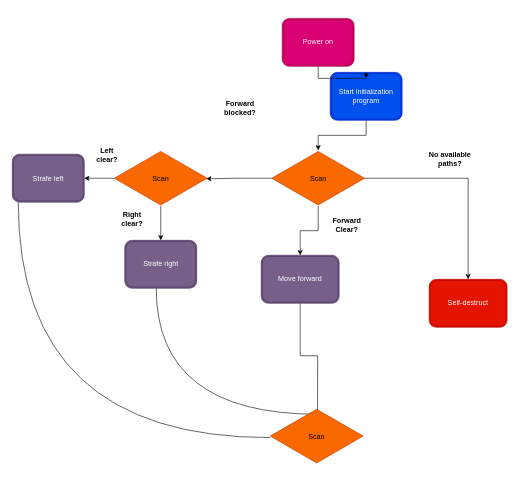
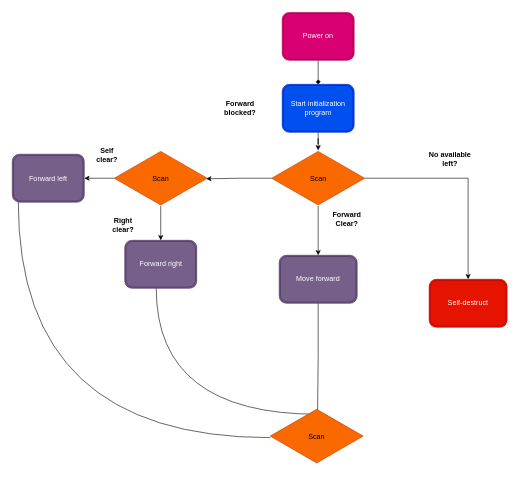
(318, 42) -> (318, 36)
(366, 96) -> (318, 108)
(107, 155) -> (107, 155)
(450, 159) -> (450, 159)
(48, 179) -> (48, 179)
(132, 219) -> (123, 225)
(347, 225) -> (347, 219)
(161, 264) -> (161, 264)
(300, 279) -> (318, 279)
